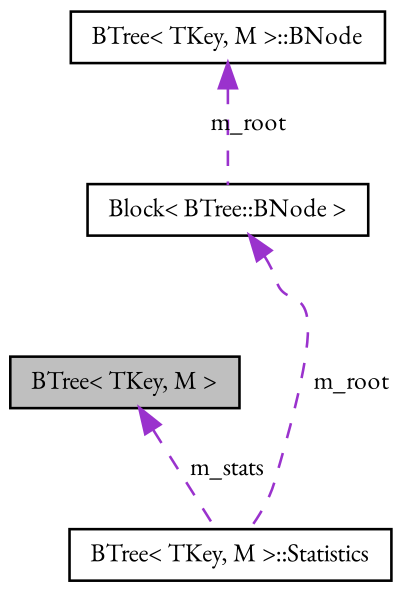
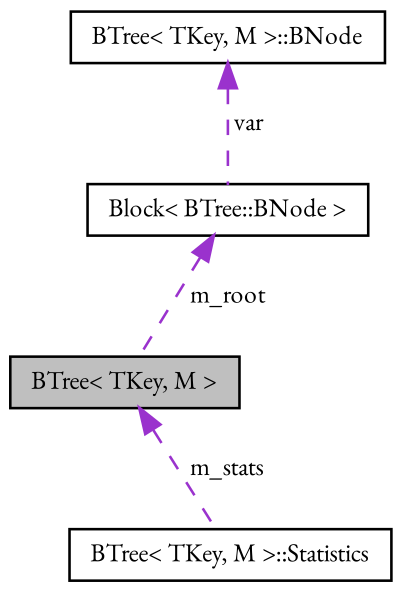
(246, 124) -> (246, 124)
(299, 389) -> (169, 308)
